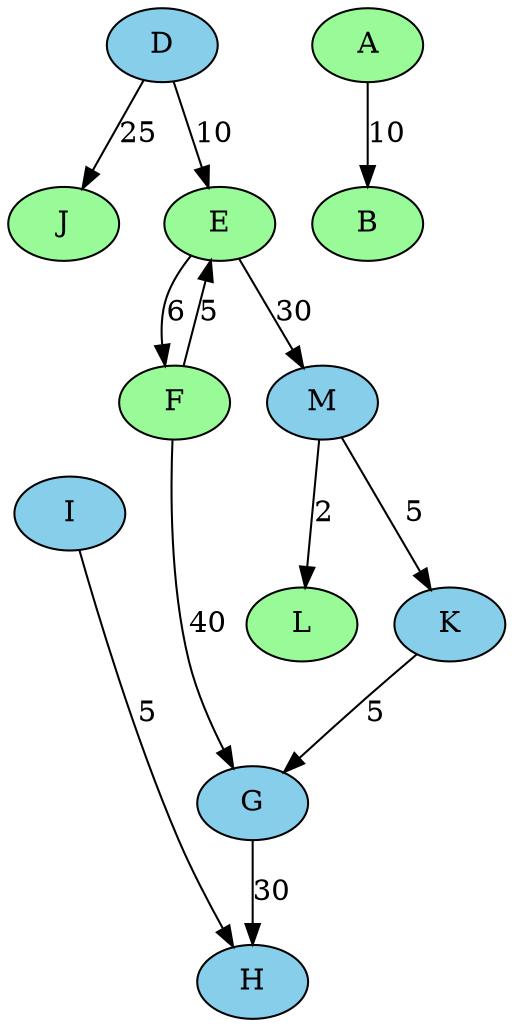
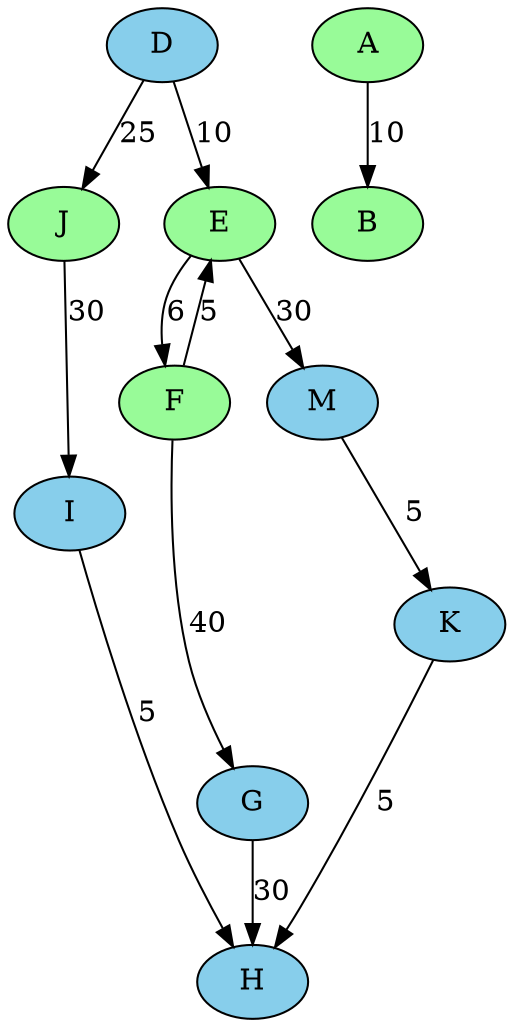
none -> (67, 358)
(302, 624) -> none
(358, 706) -> (363, 796)
